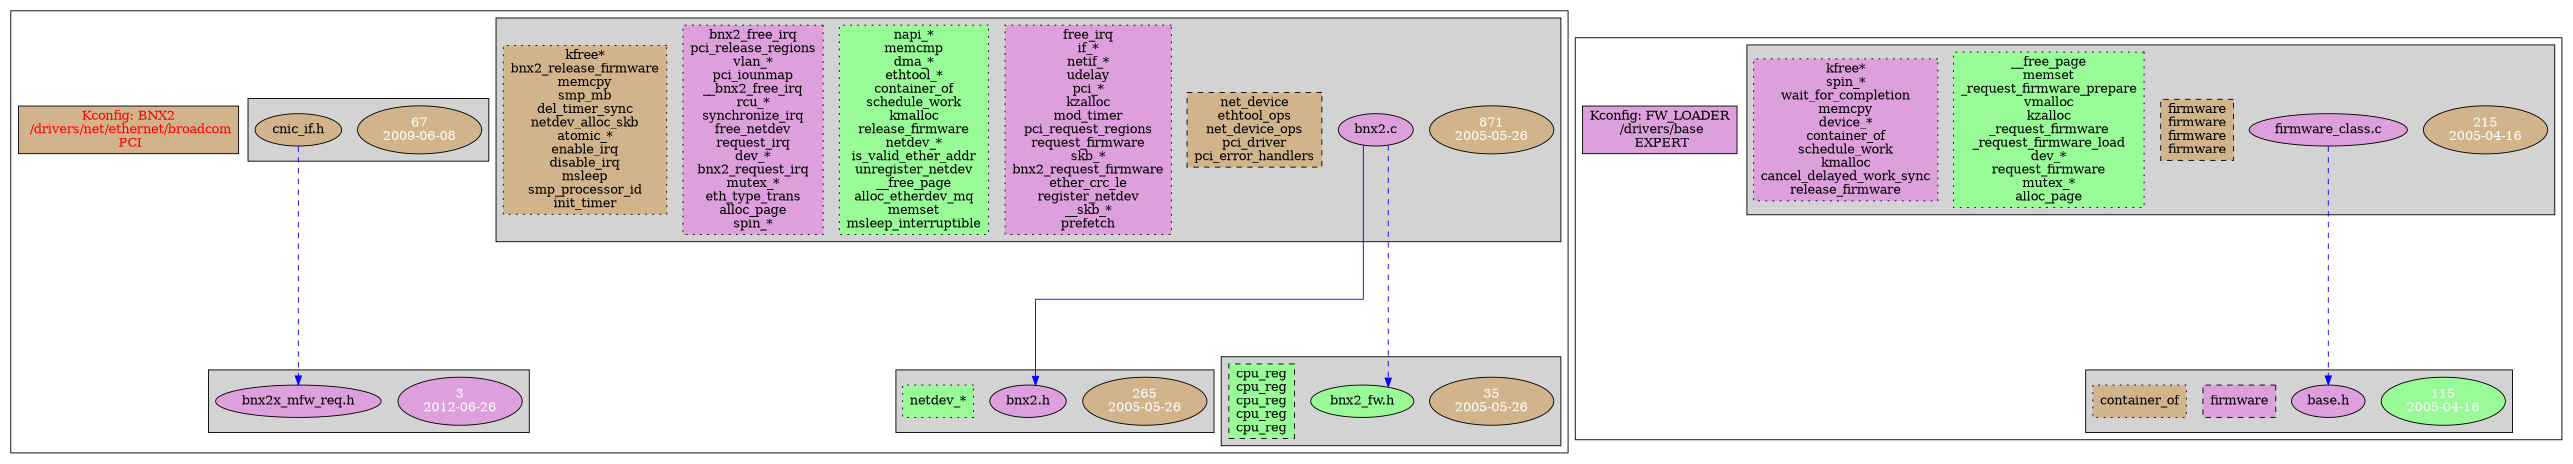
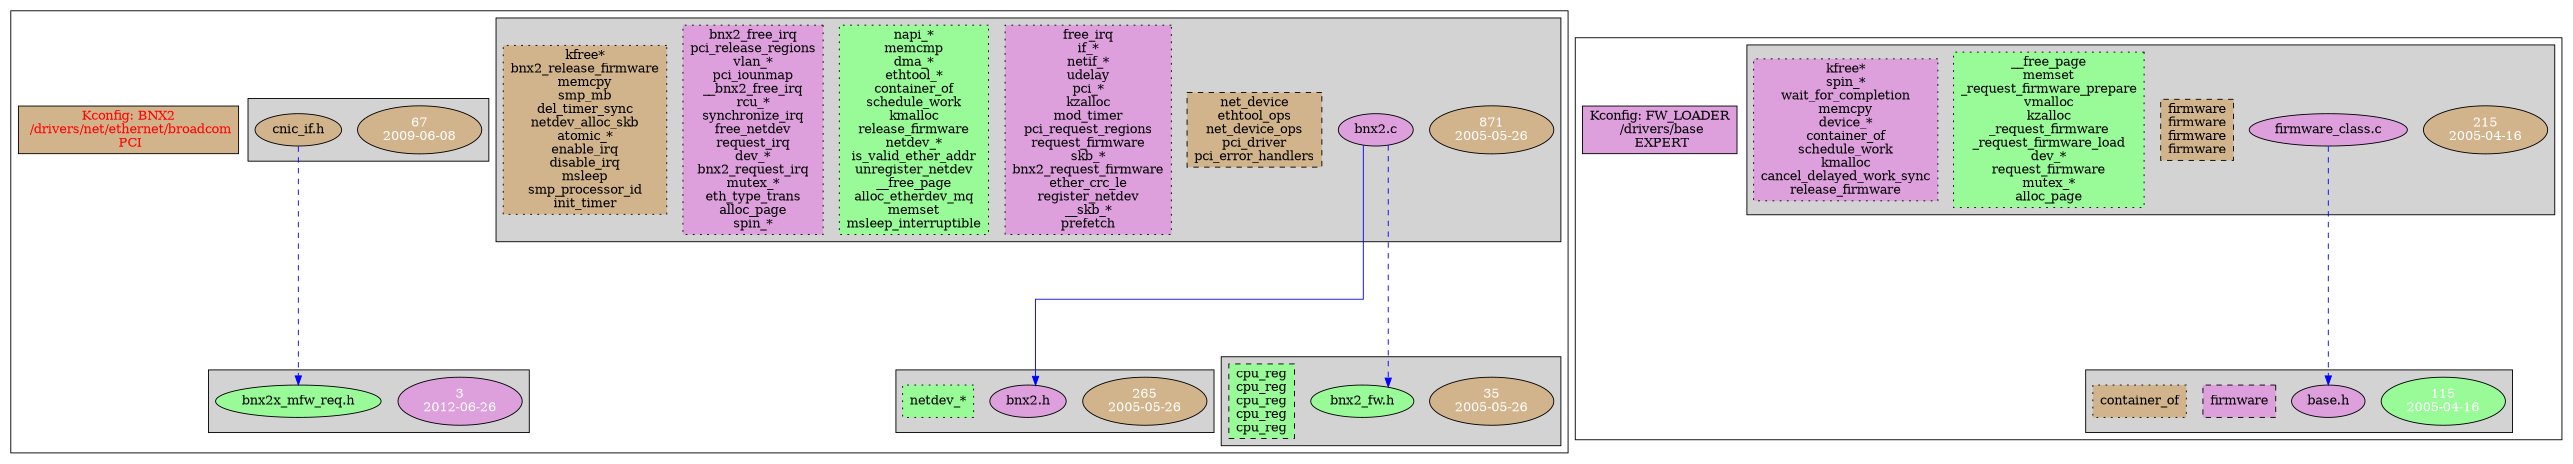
(298, 401) -> (298, 401)
